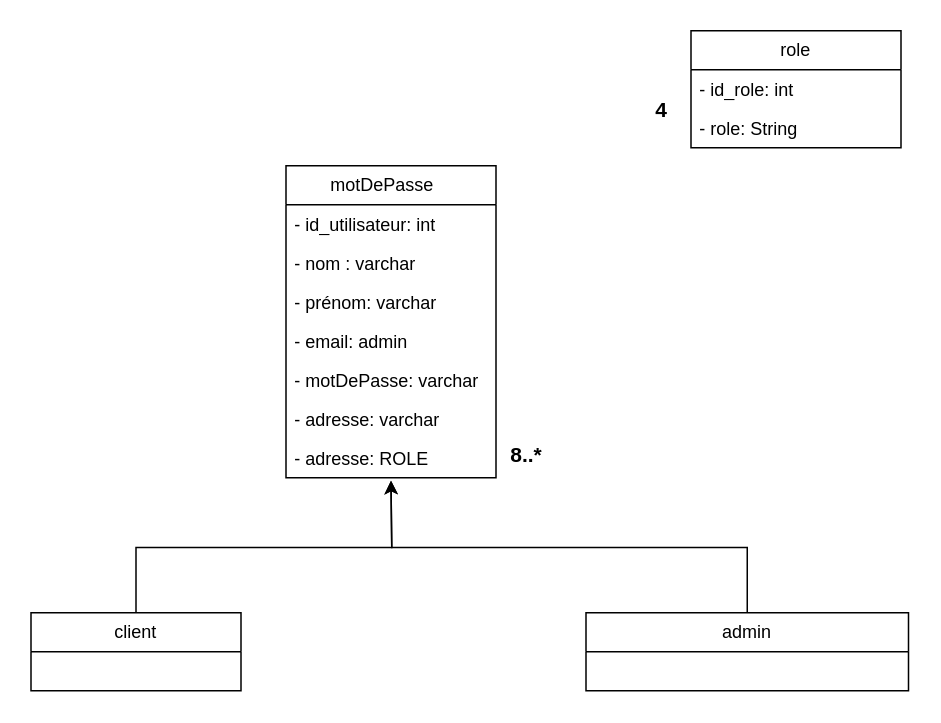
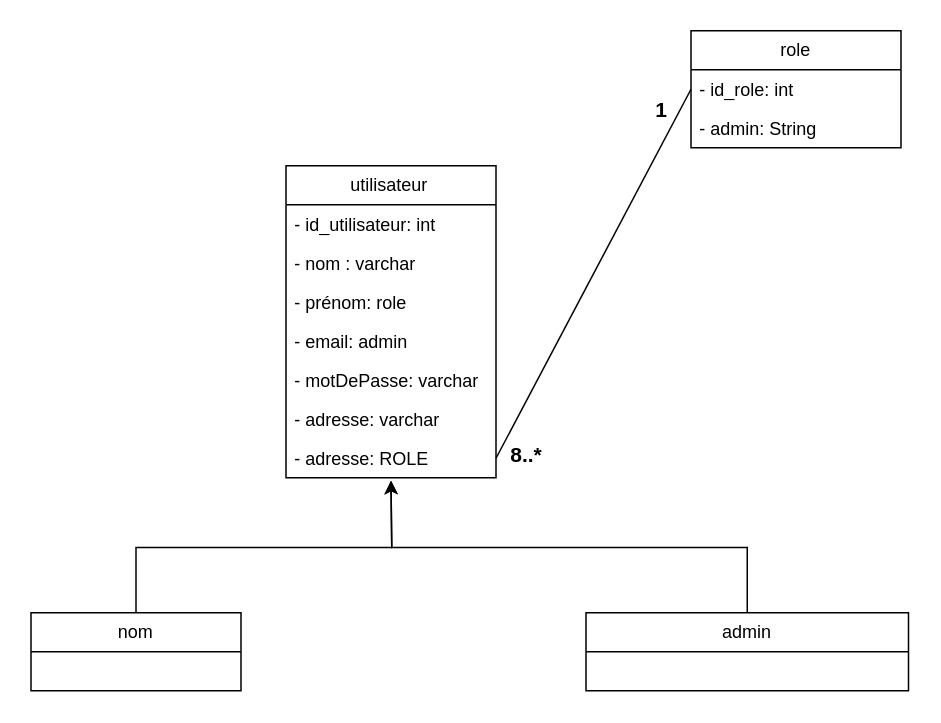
(662, 110) -> (662, 110)
(759, 130) -> (764, 130)
(391, 185) -> (391, 185)
none -> (593, 274)
(373, 304) -> (356, 304)
(136, 632) -> (136, 632)
